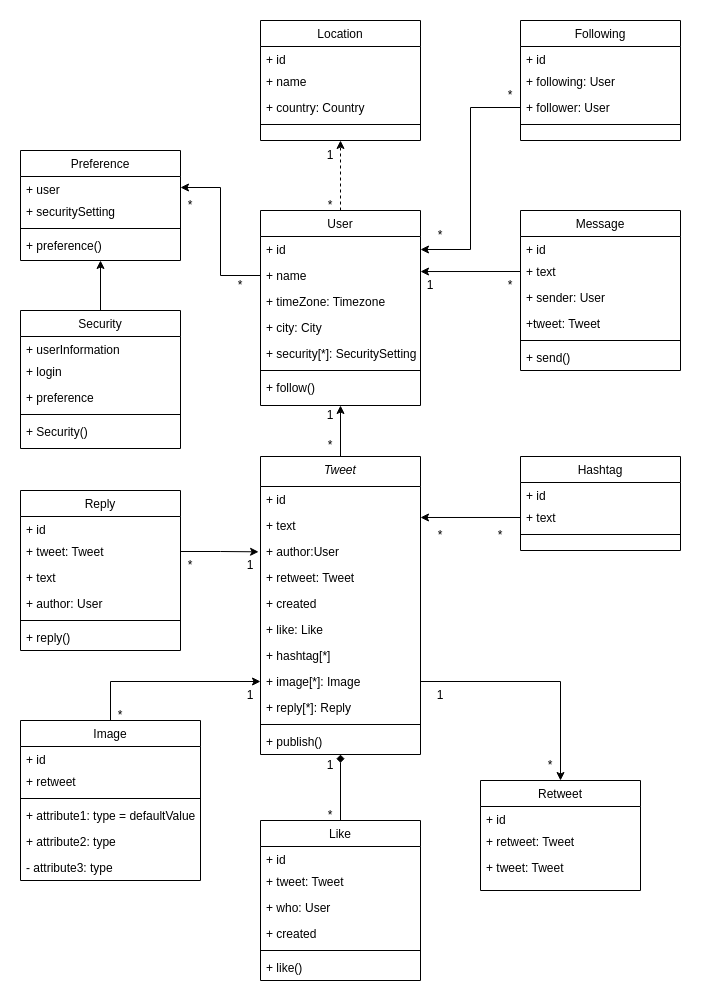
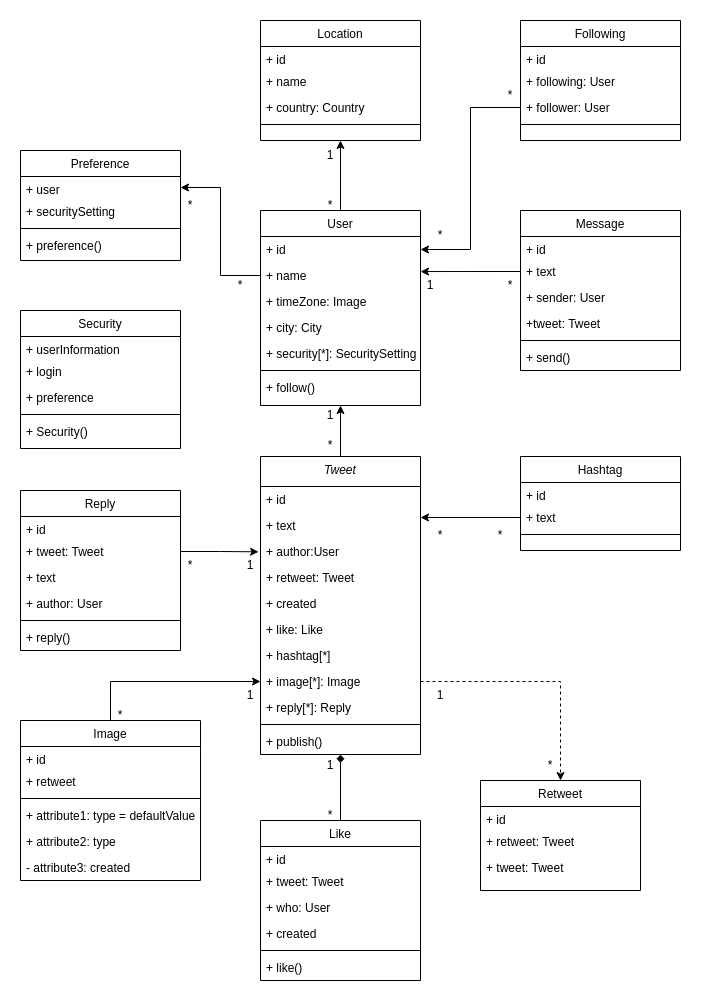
(341, 179) -> (341, 179)
(101, 289) -> none
(325, 302) -> (317, 302)
(537, 682) -> (537, 682)
(80, 868) -> (90, 868)
